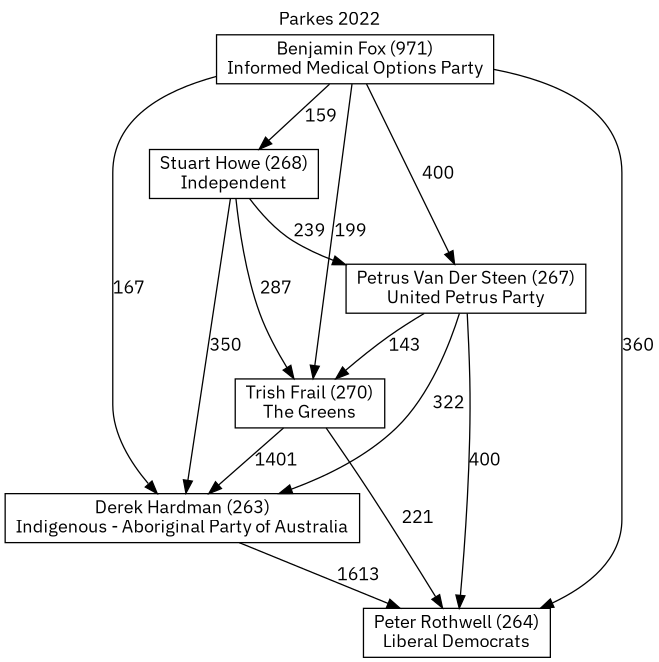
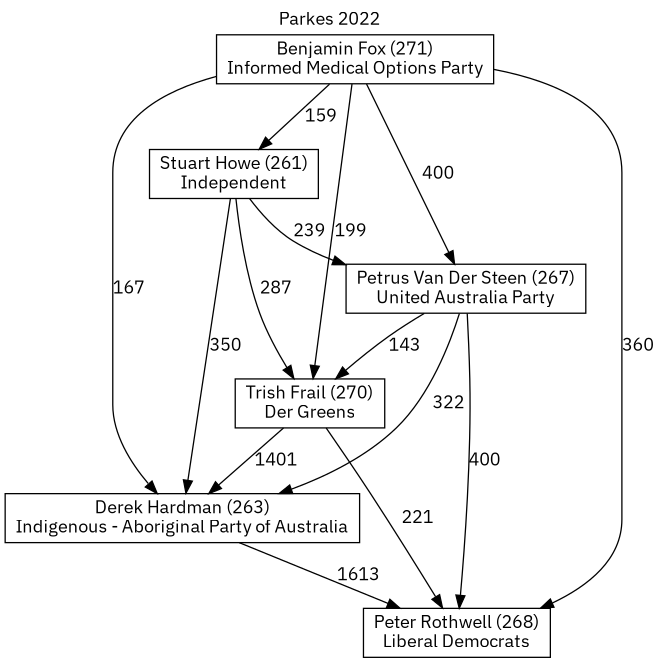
(355, 59) -> (355, 59)
(234, 174) -> (234, 174)
(466, 289) -> (466, 289)
(310, 403) -> (310, 403)
(457, 633) -> (457, 633)
